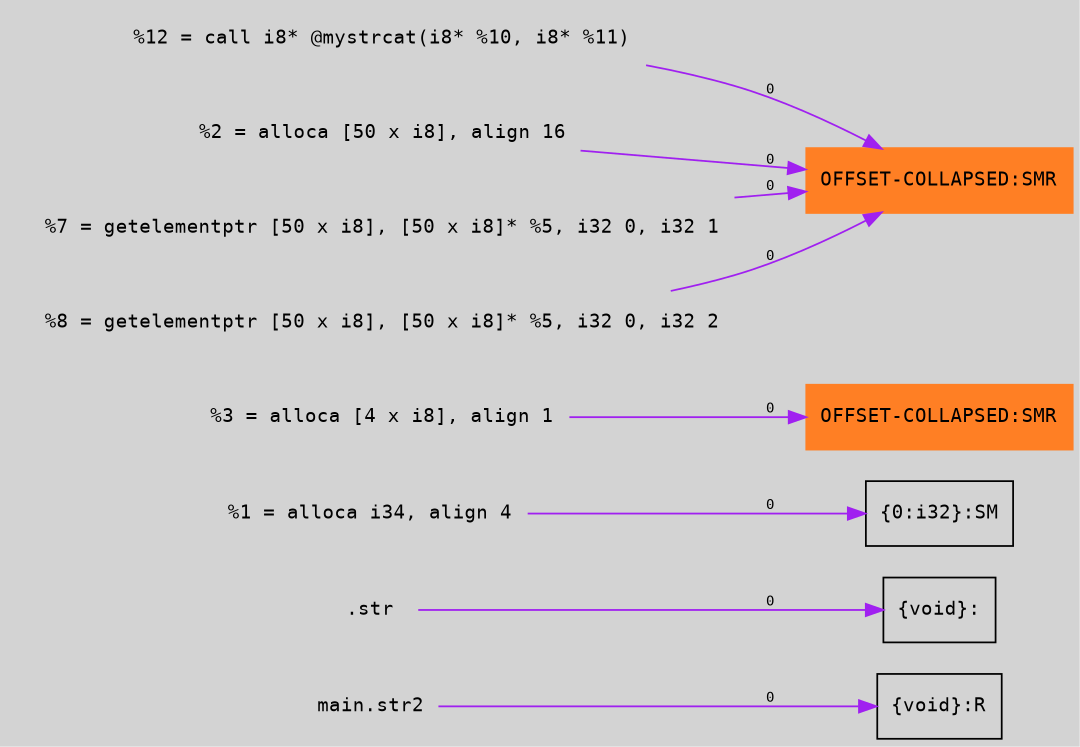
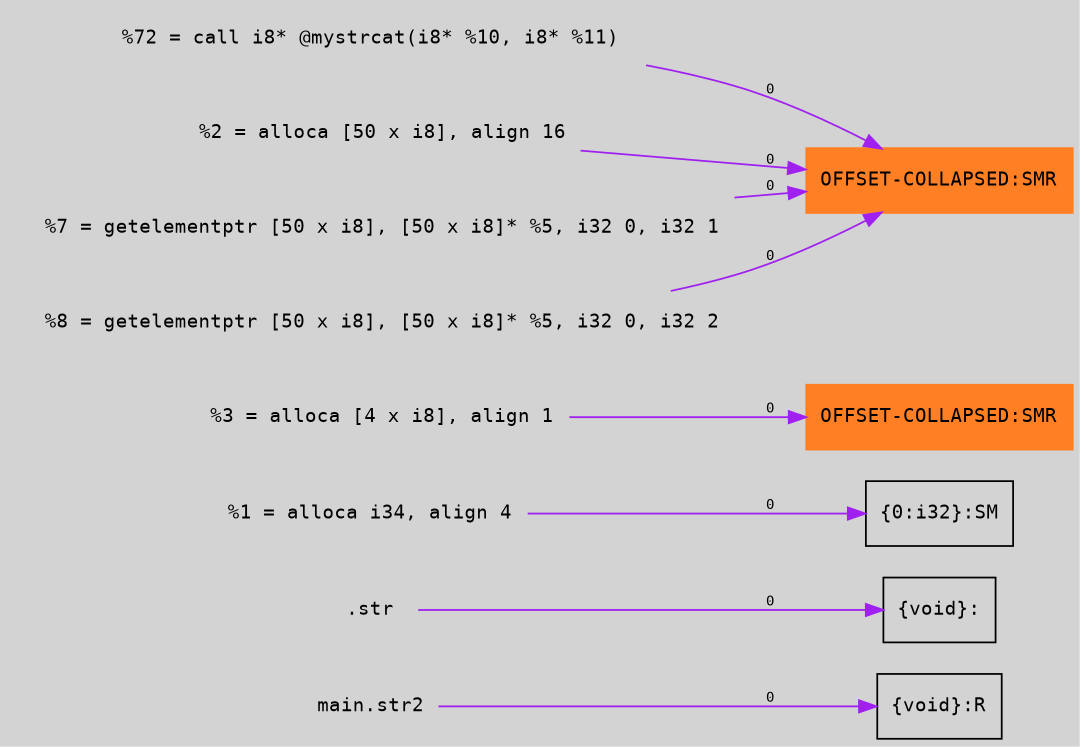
(371, 39) -> (371, 39)
